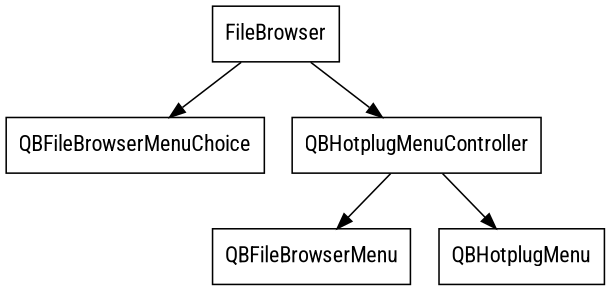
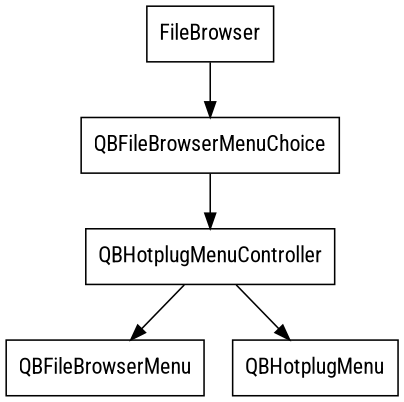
(340, 85) -> (210, 193)
